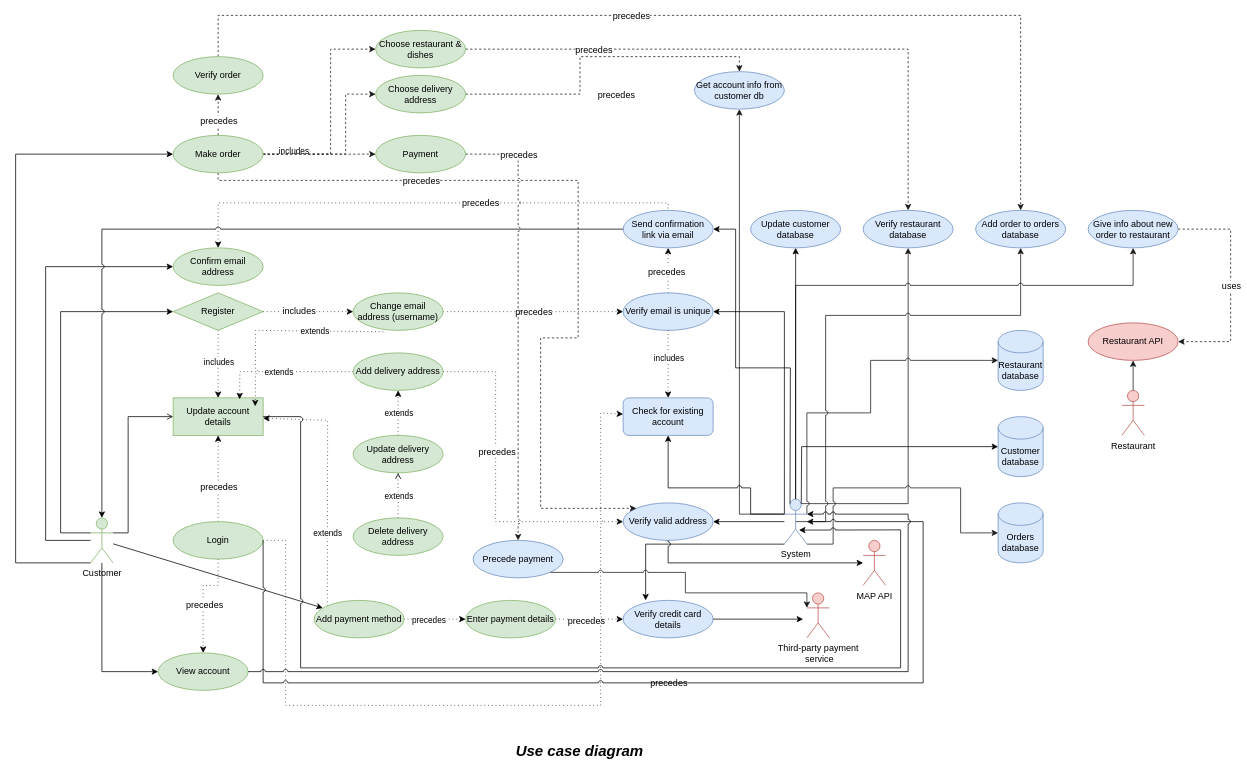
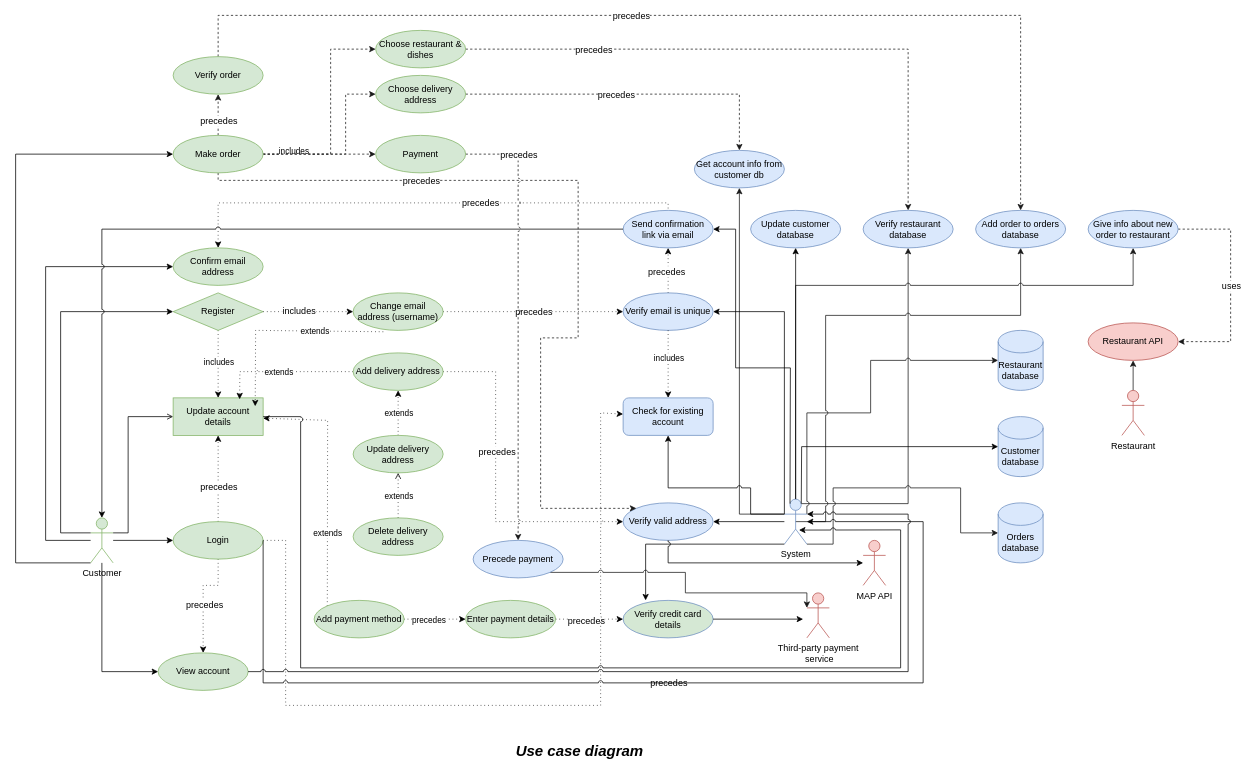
(739, 90) -> (739, 169)
(215, 575) -> (140, 540)
(668, 619) -> (668, 619)
